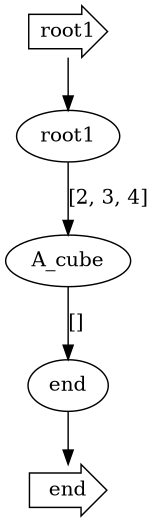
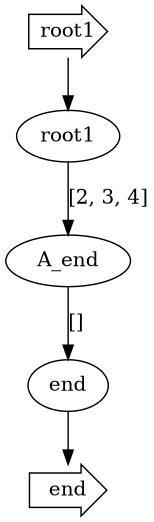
(68, 261) -> (68, 261)
